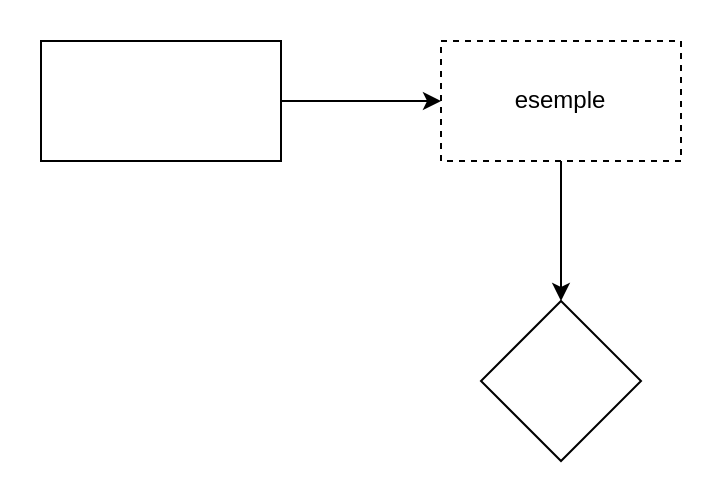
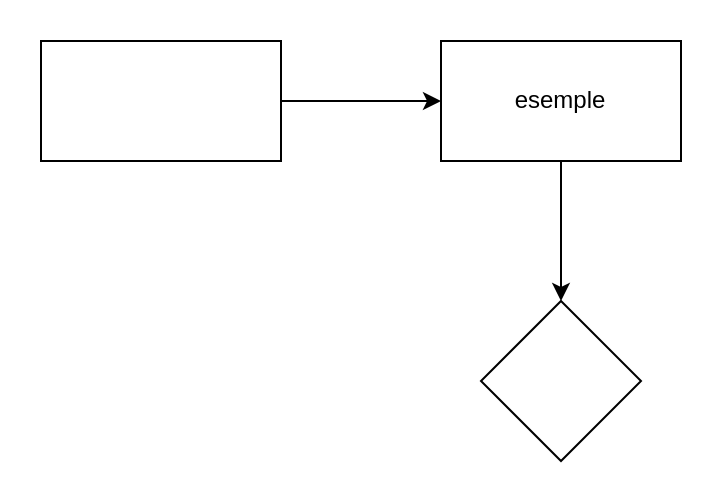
(561, 101) -> (561, 101)
